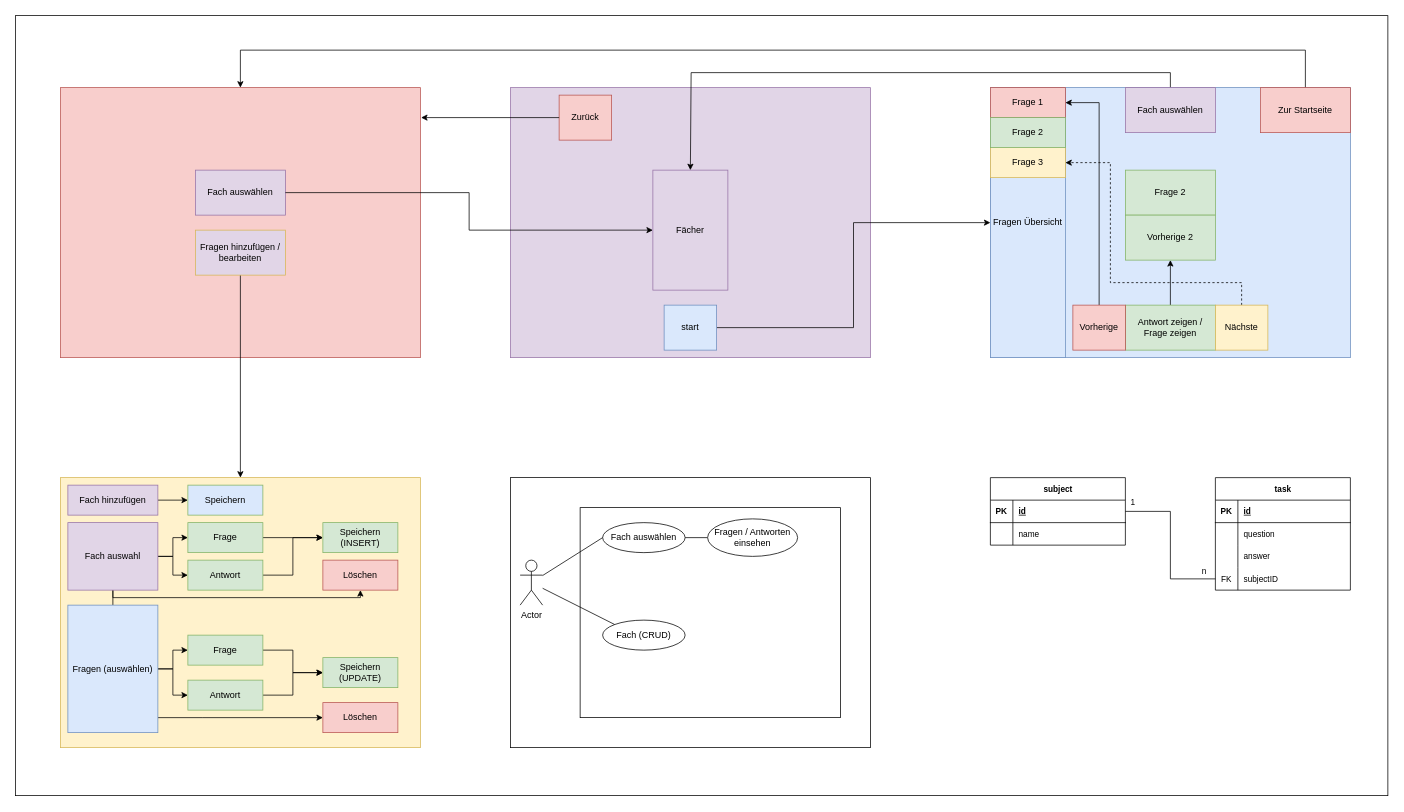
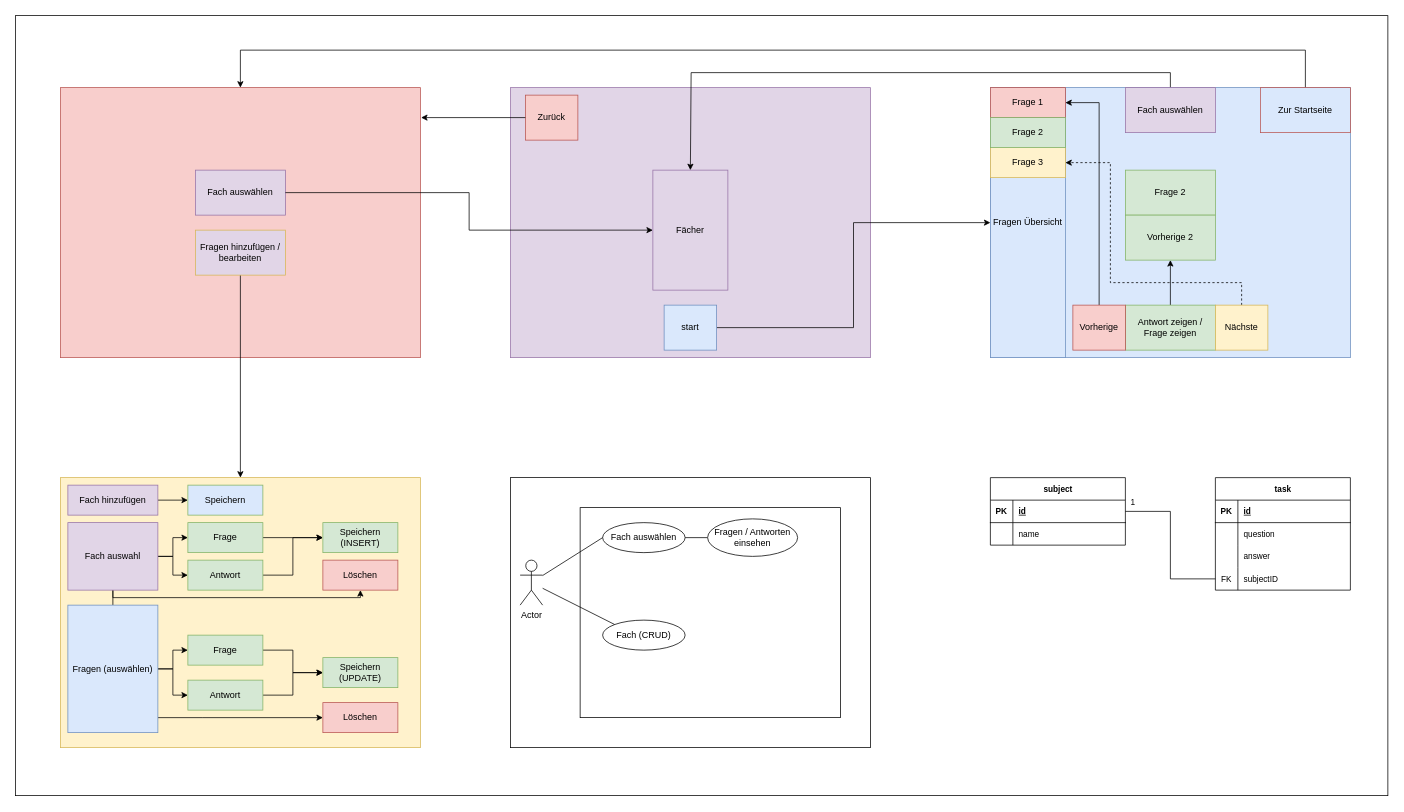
(1305, 110) -> (1305, 110)
(585, 117) -> (552, 117)
(1204, 571) -> none
